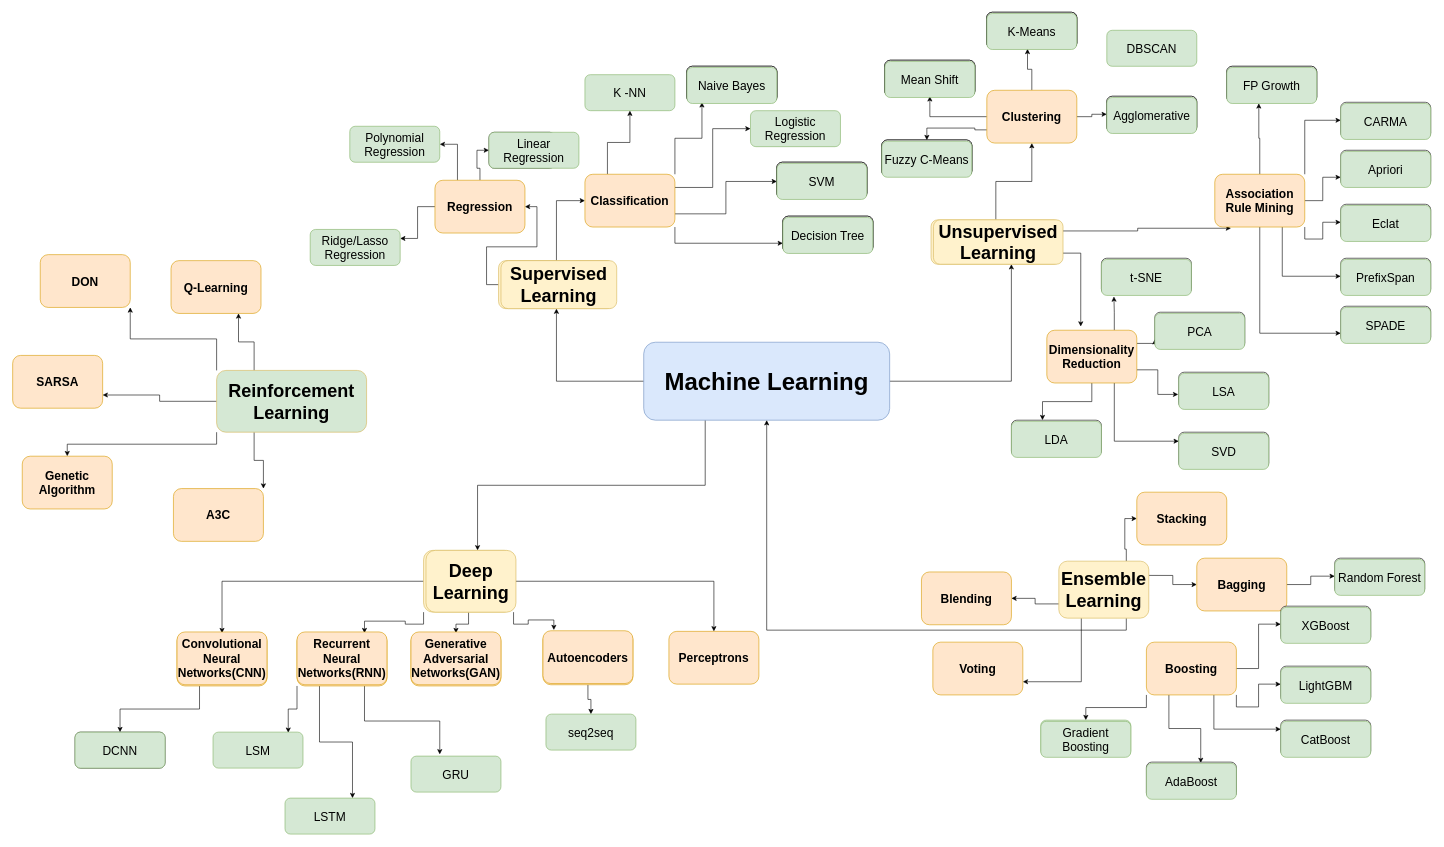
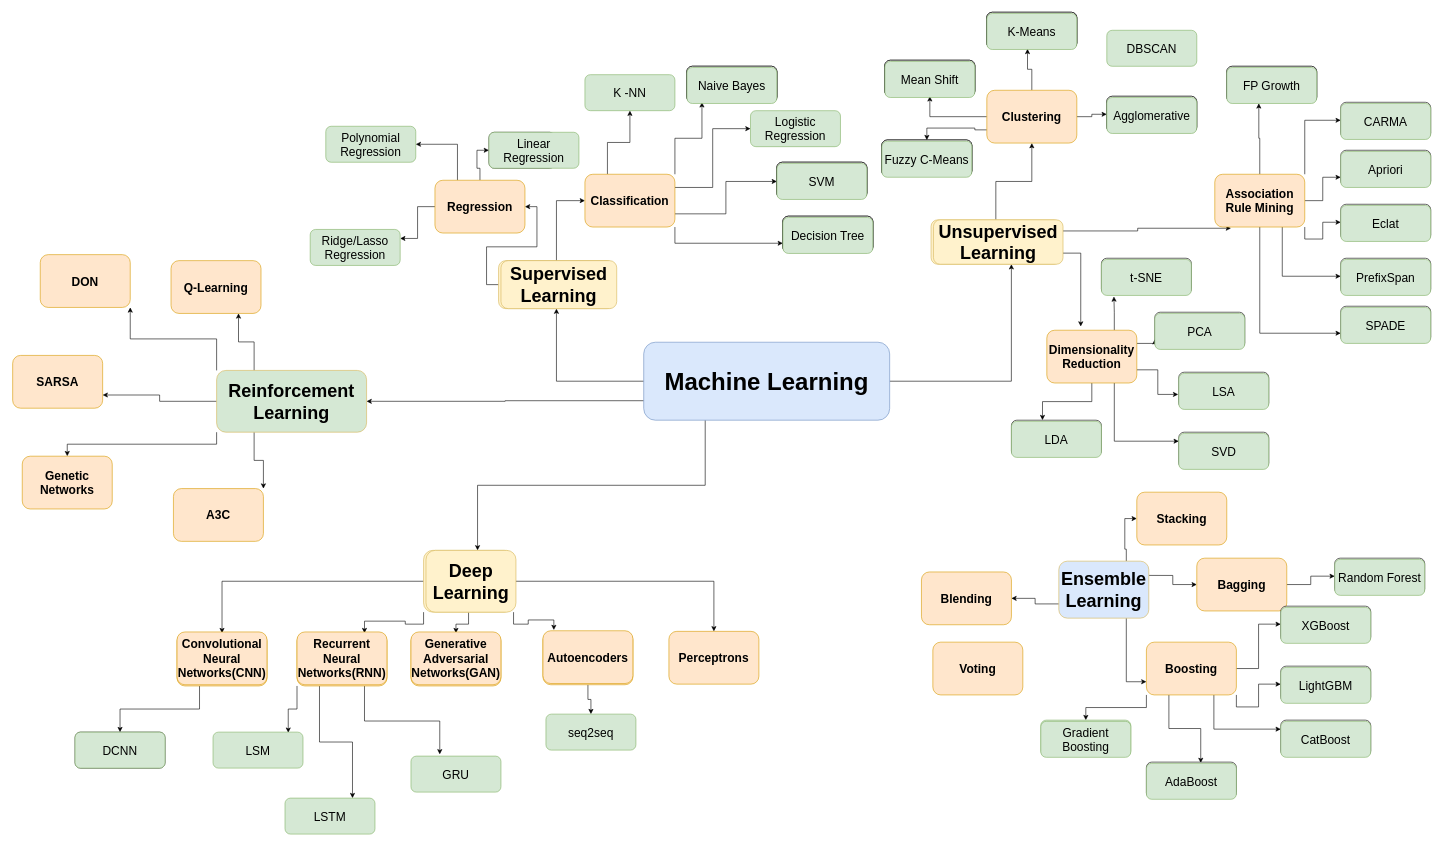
(395, 144) -> (371, 144)
none -> (505, 401)
(67, 483) -> (67, 483)
(1104, 590) -> (1104, 590)
(1081, 628) -> none
(1083, 630) -> (1126, 681)
